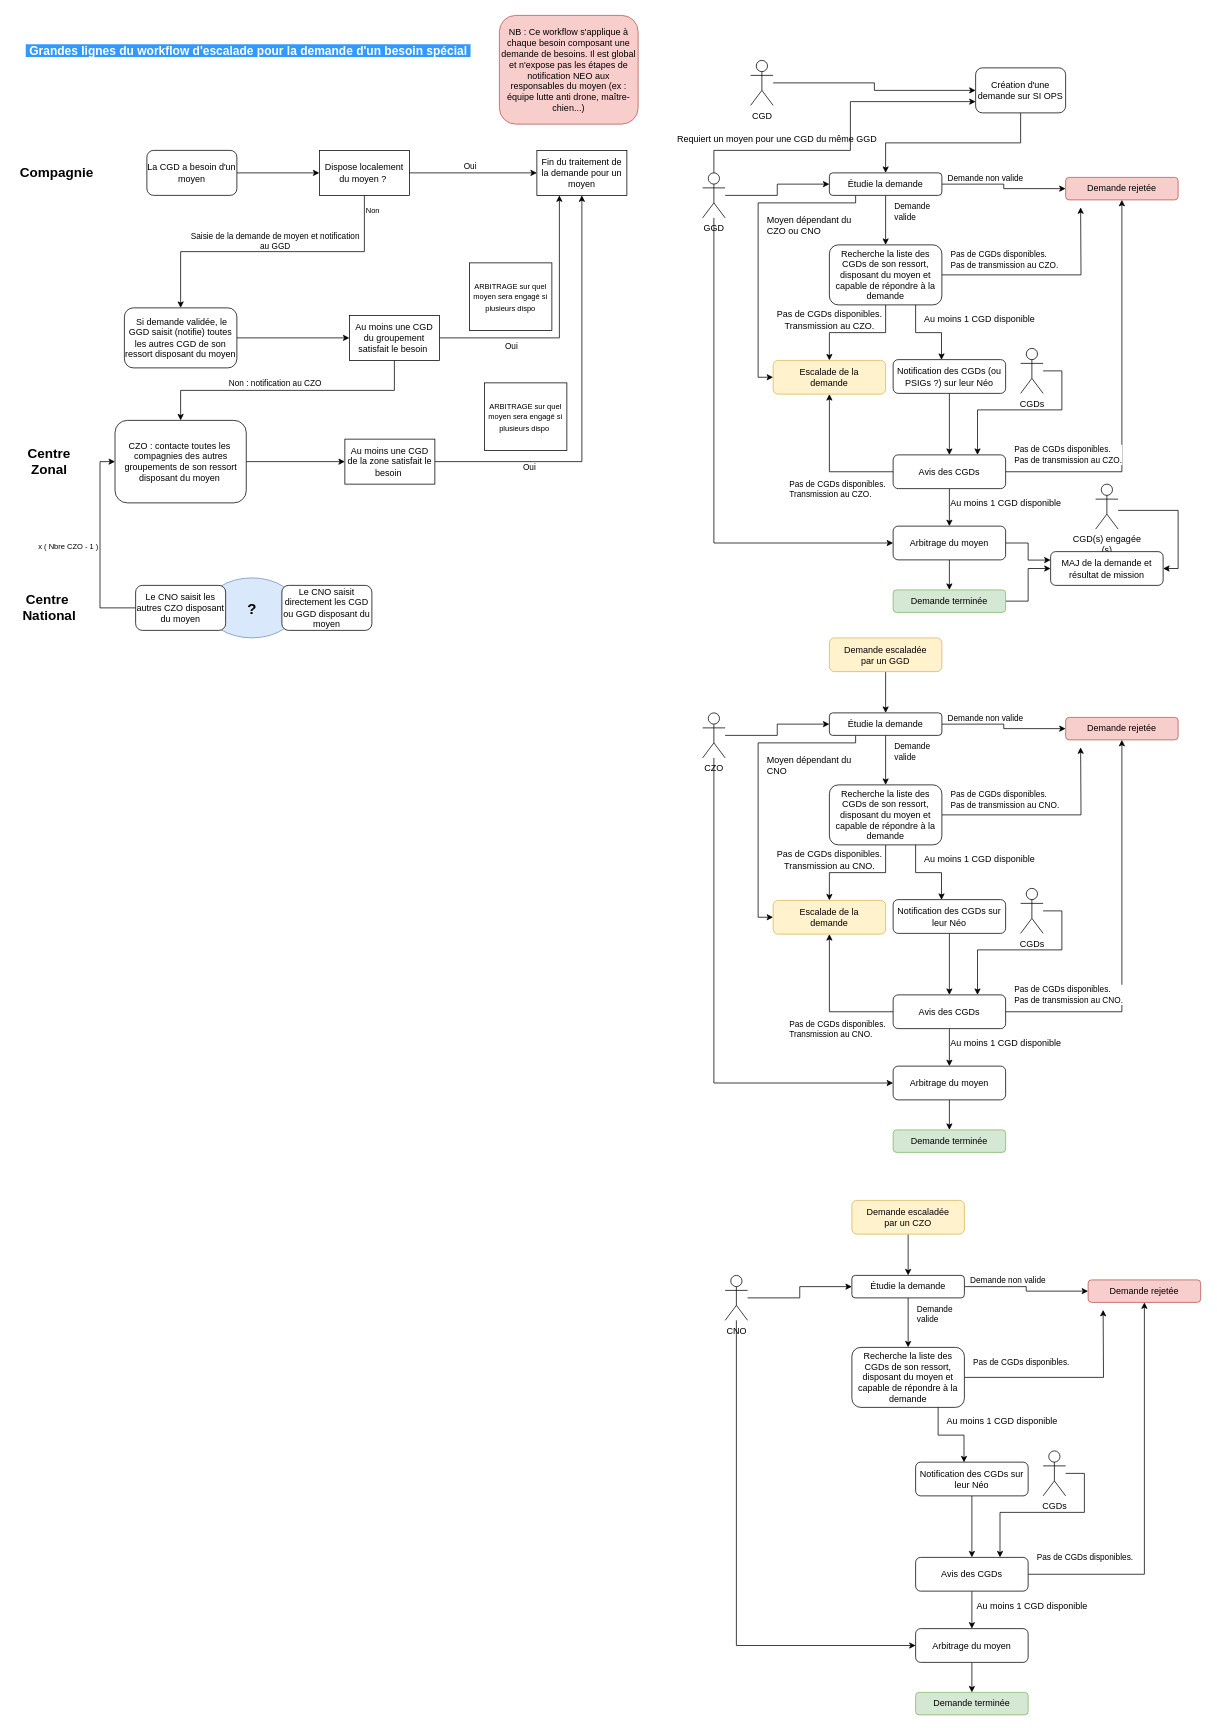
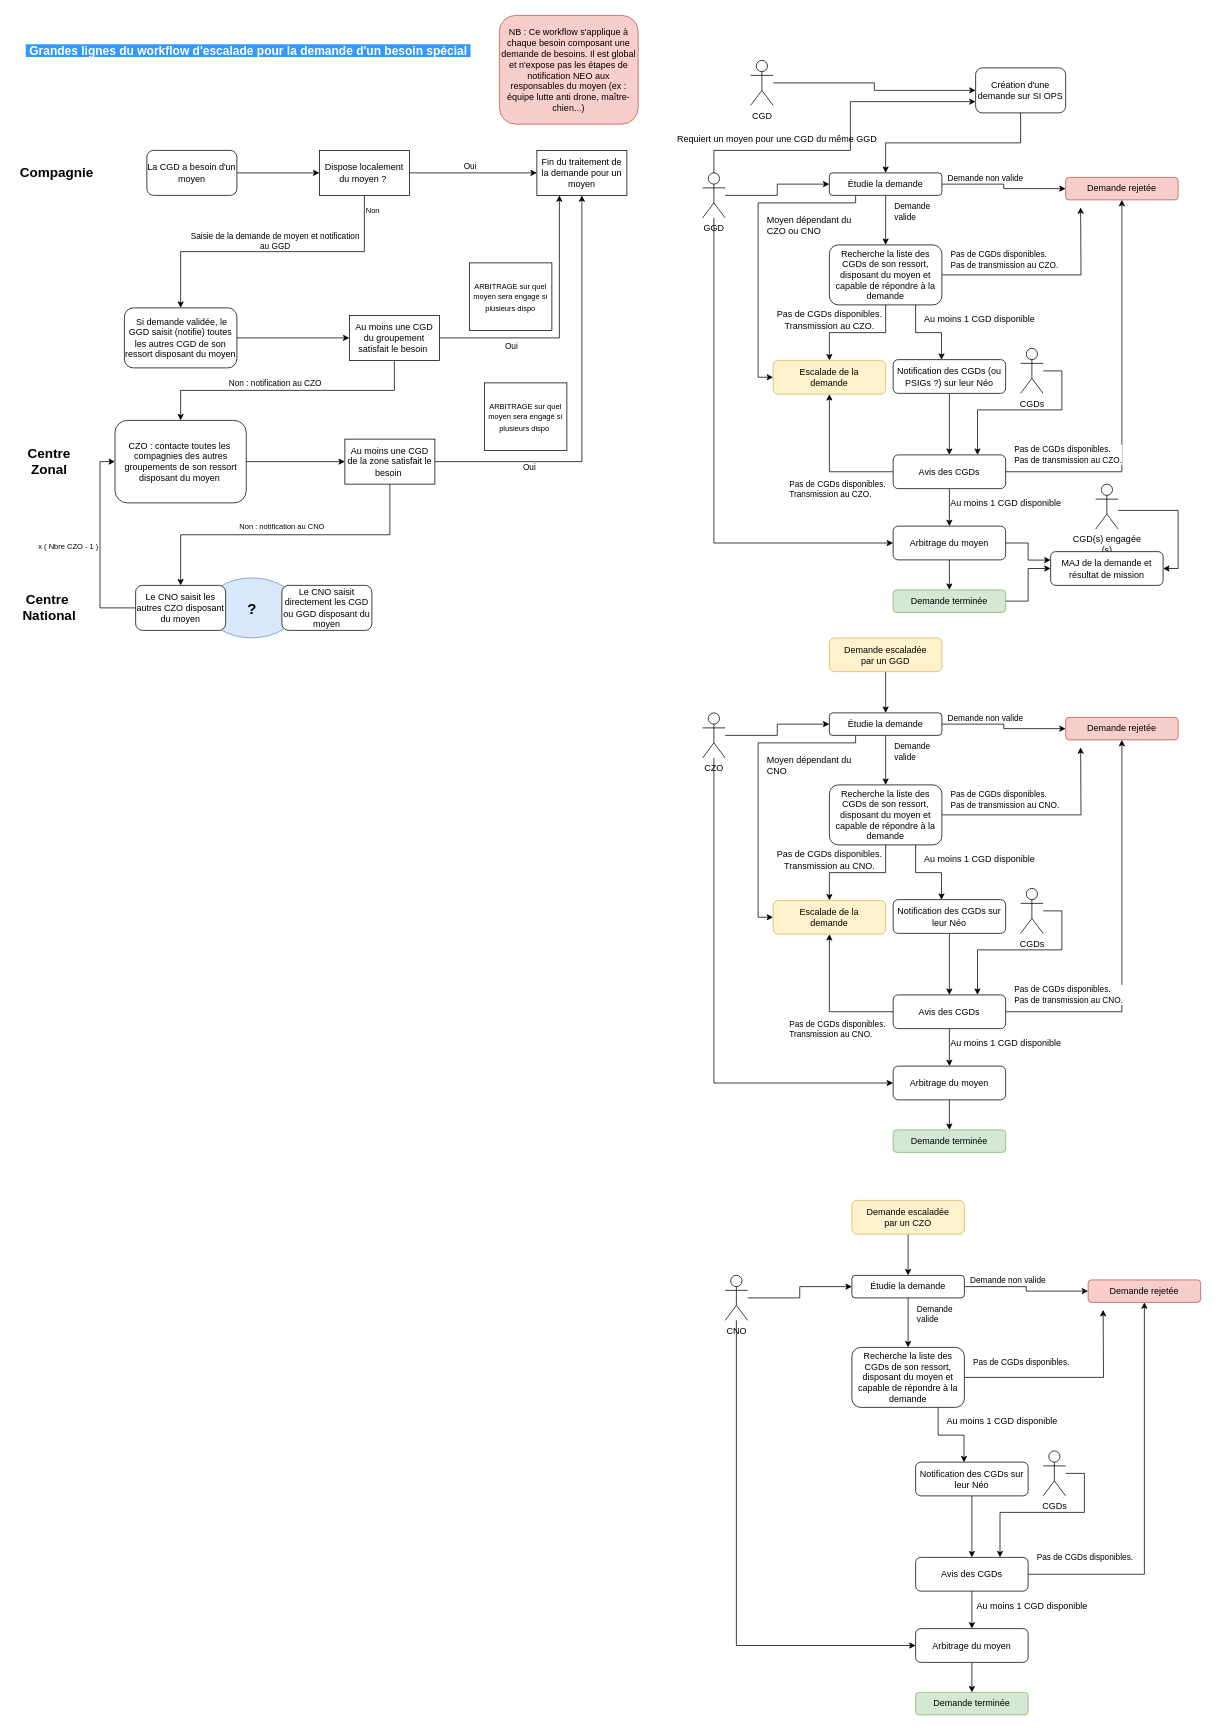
none -> (264, 535)
